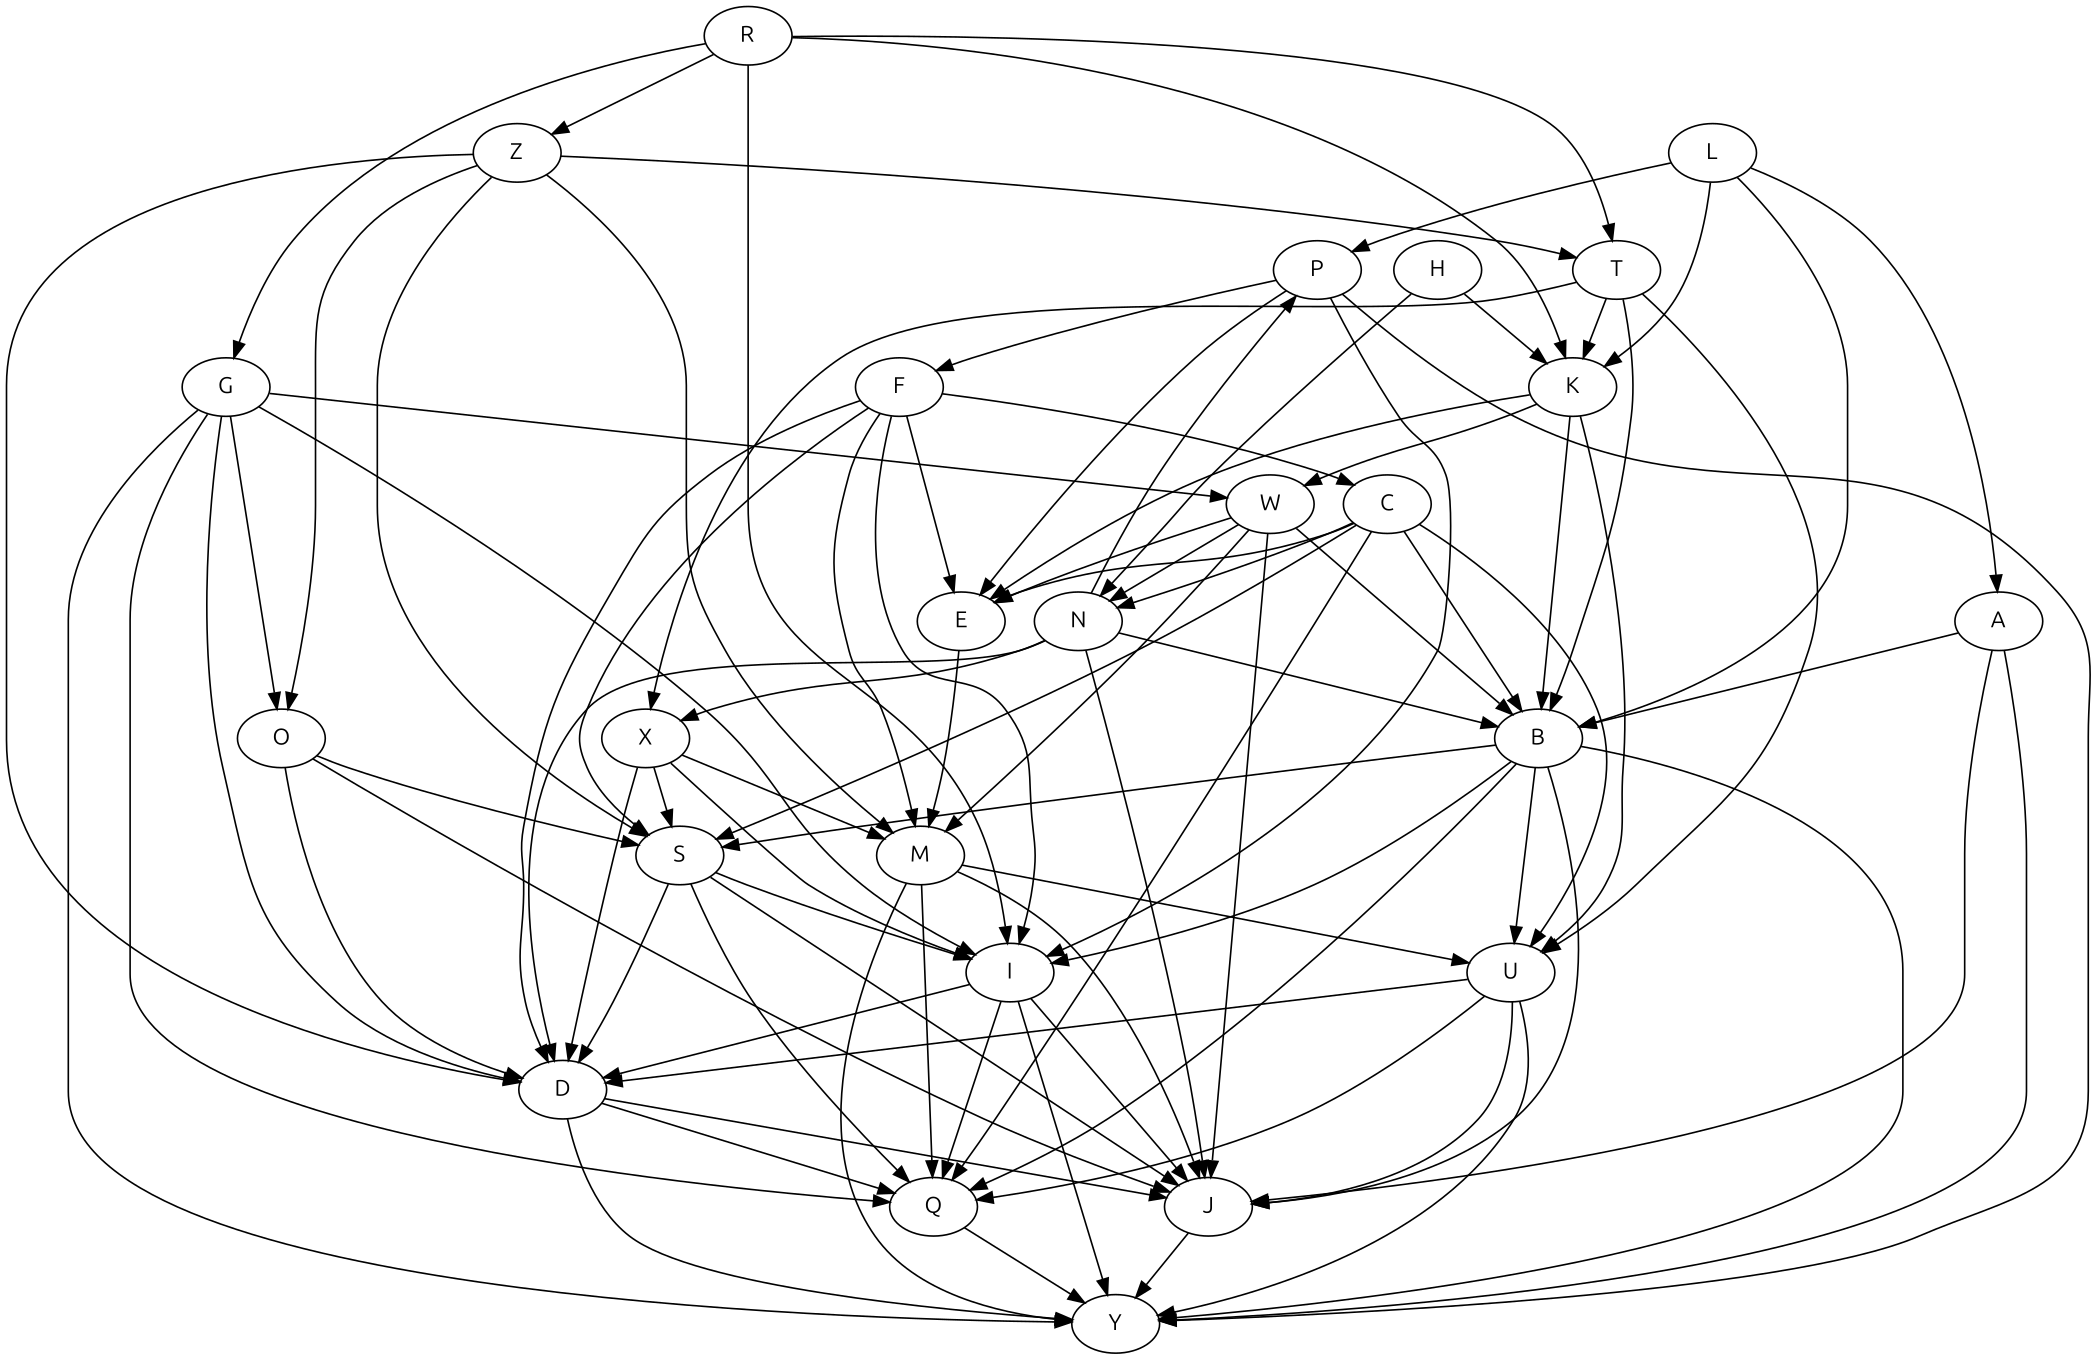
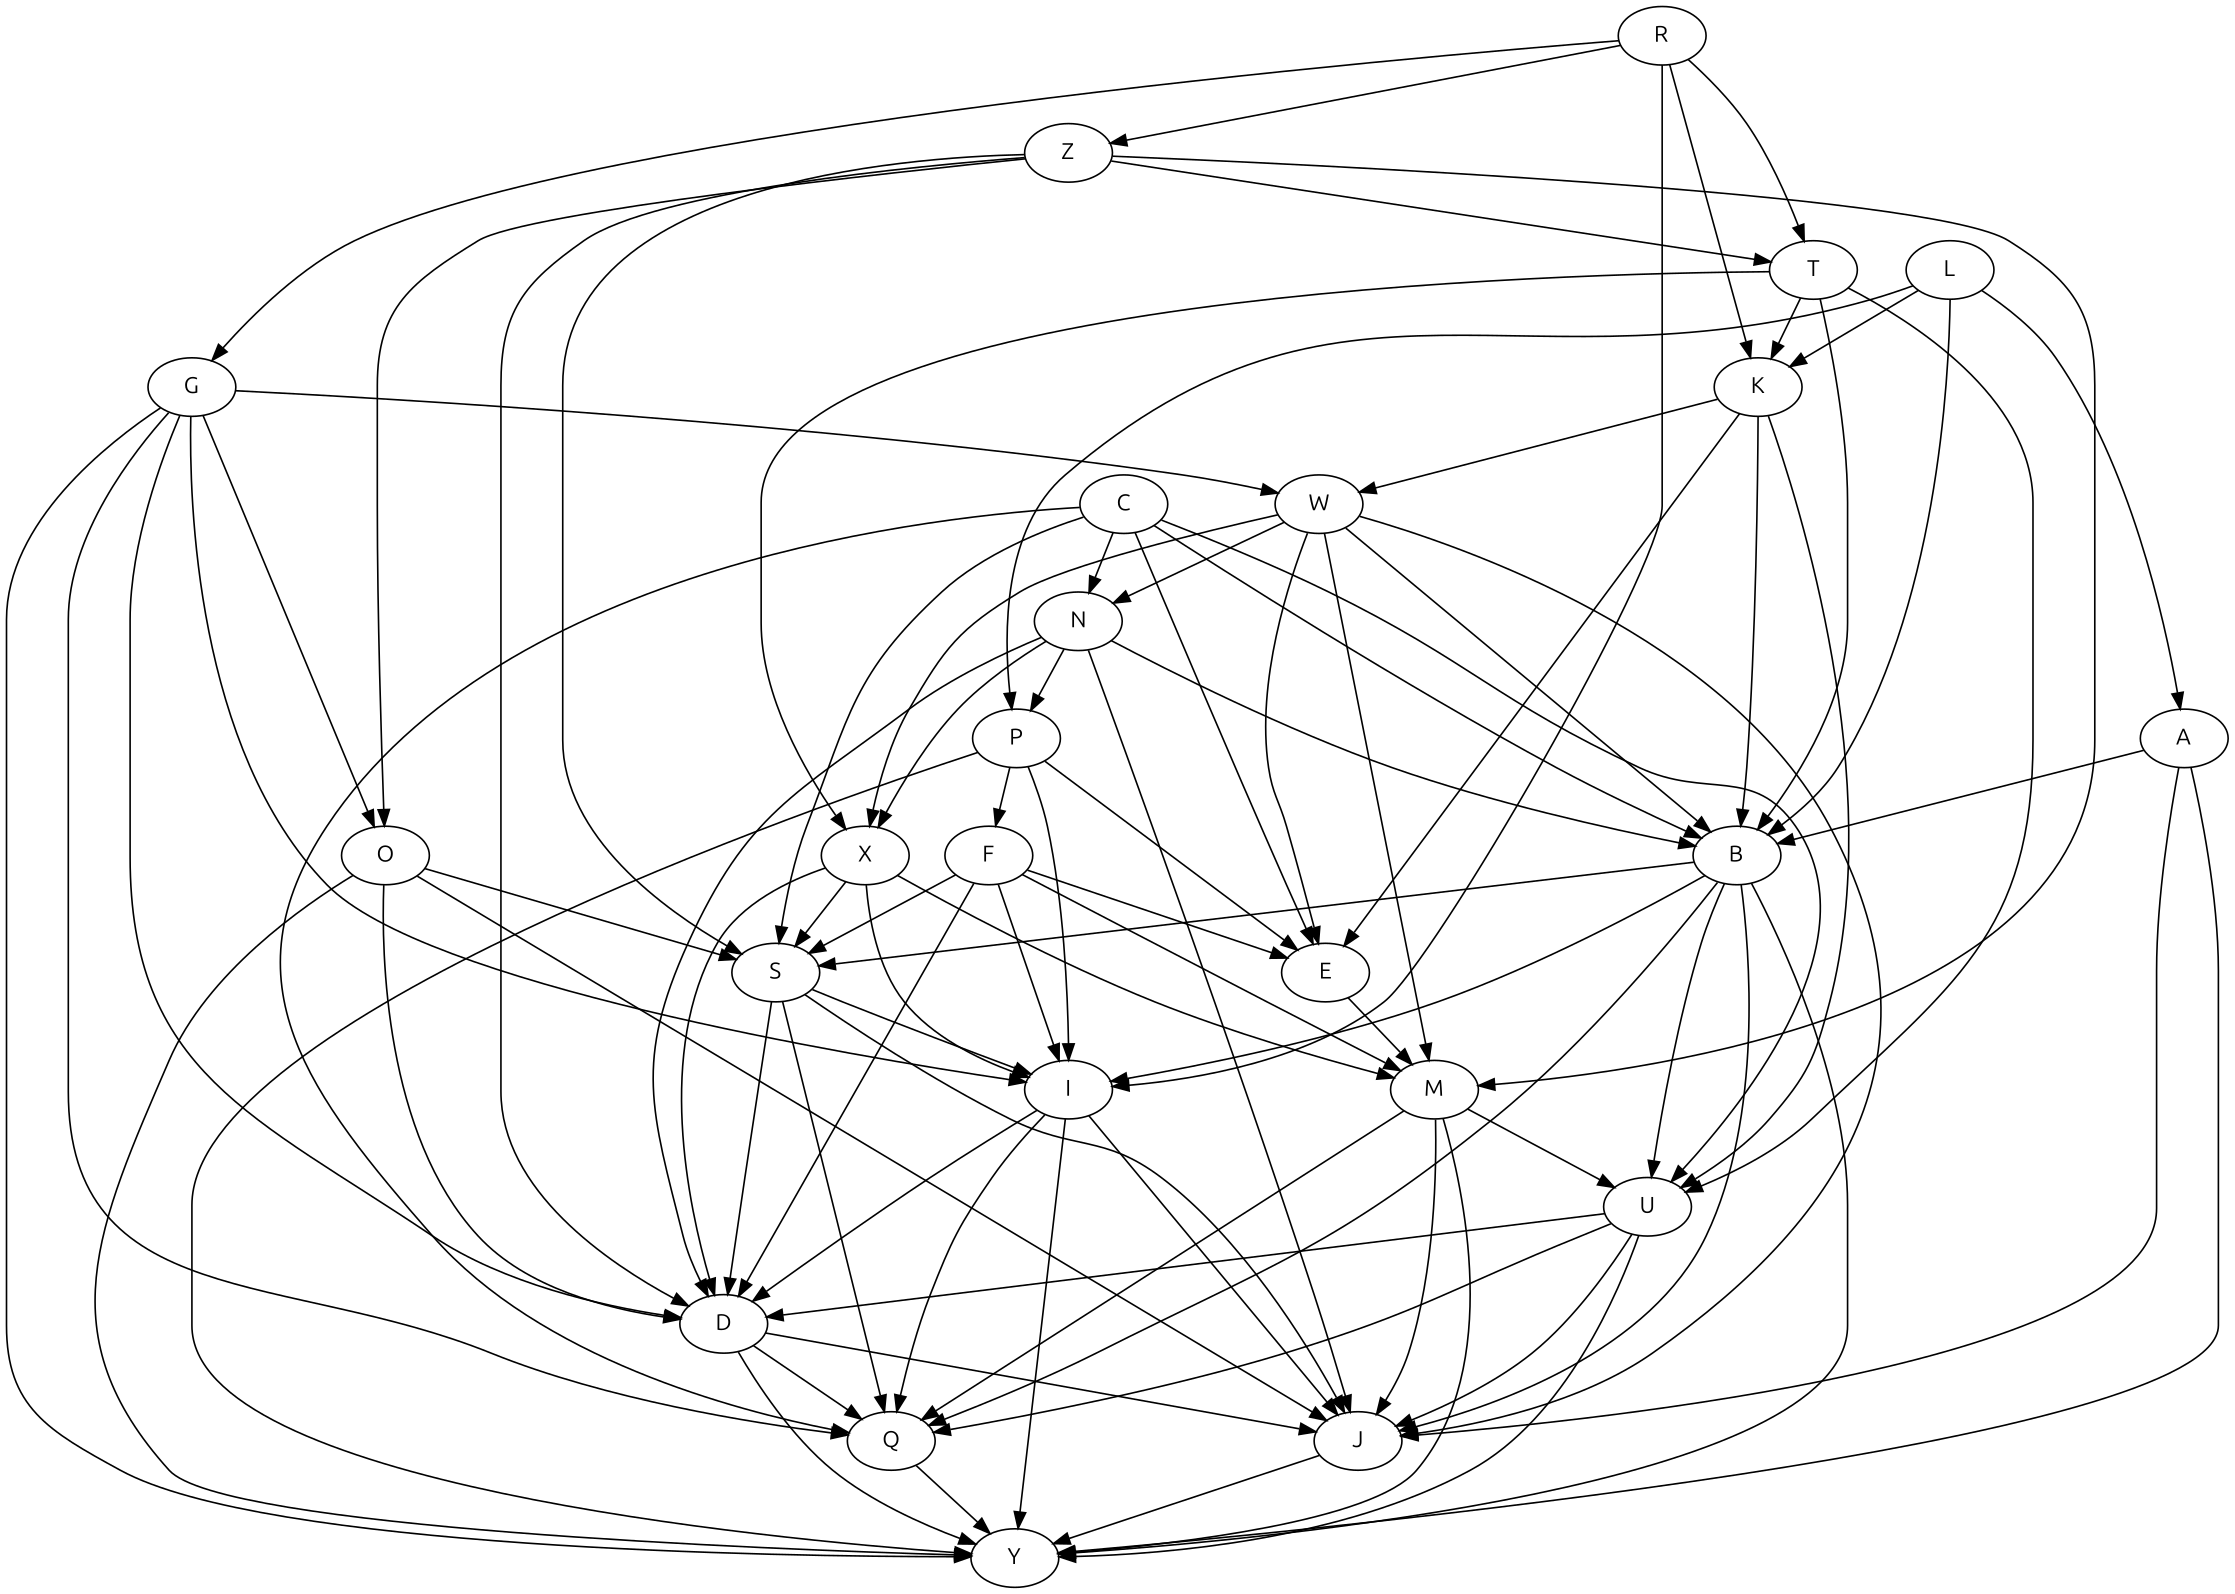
(1438, 270) -> none
(1142, 427) -> none
none -> (1031, 586)
none -> (208, 1489)
